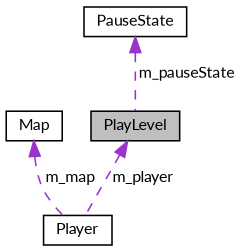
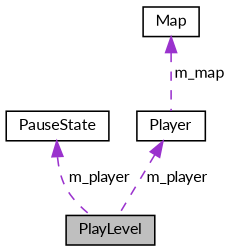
(185, 74) -> (98, 178)
(103, 185) -> (137, 185)
